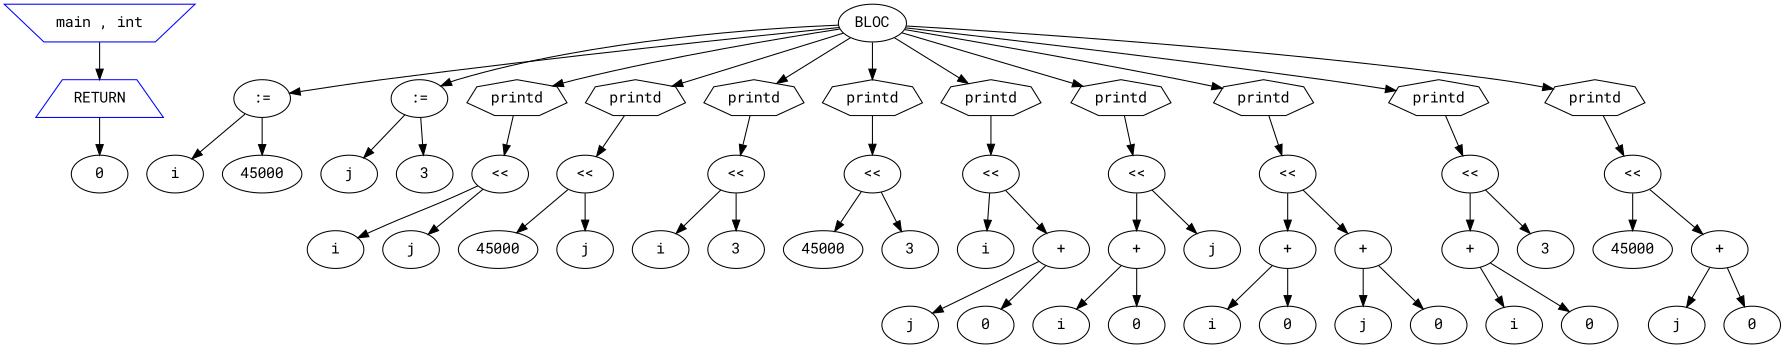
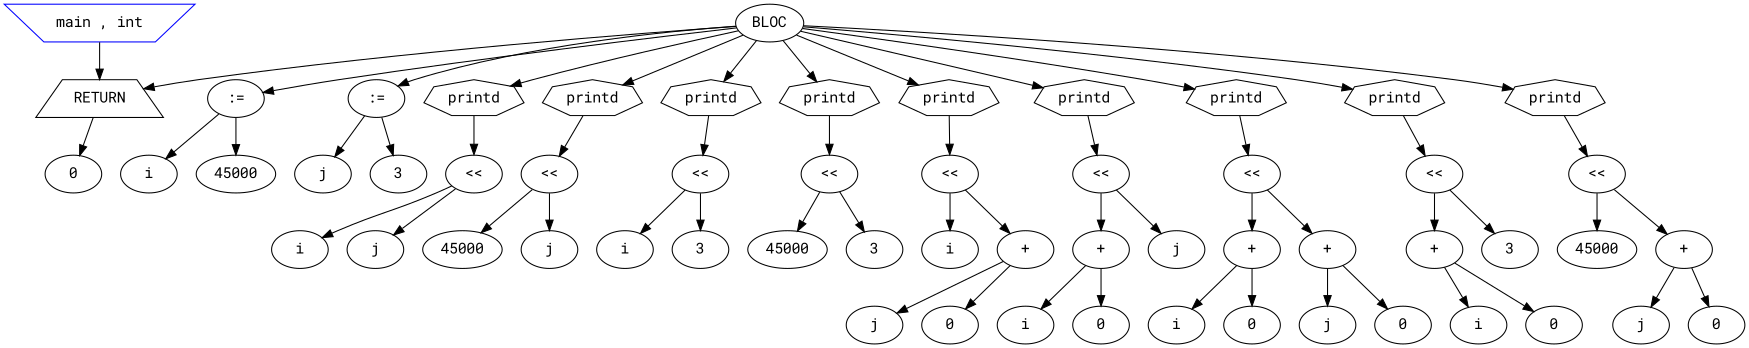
none -> (445, 51)
(100, 99) -> (100, 99)
